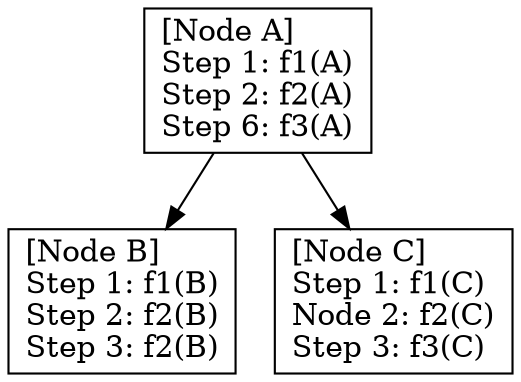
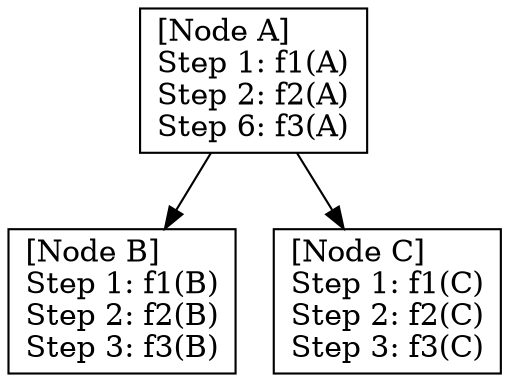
(122, 301) -> (122, 301)
(394, 301) -> (387, 301)
